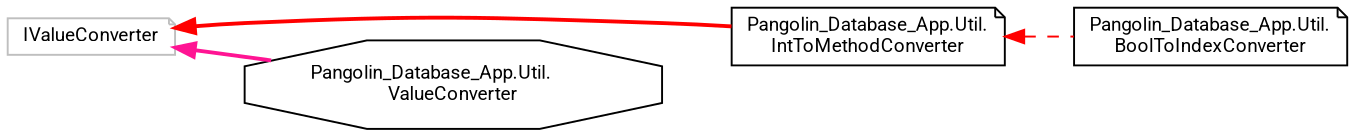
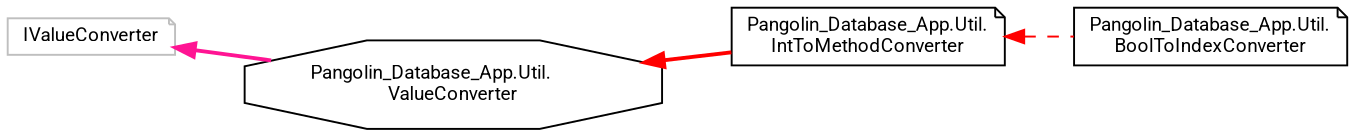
(463, 18) -> (698, 56)
